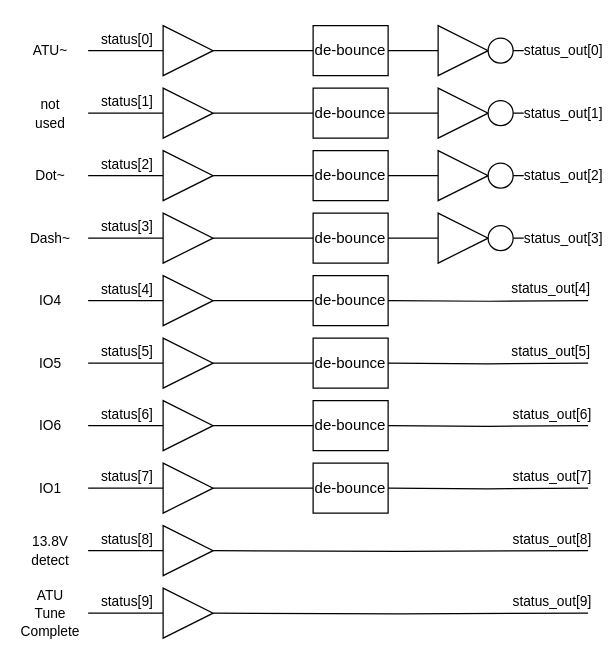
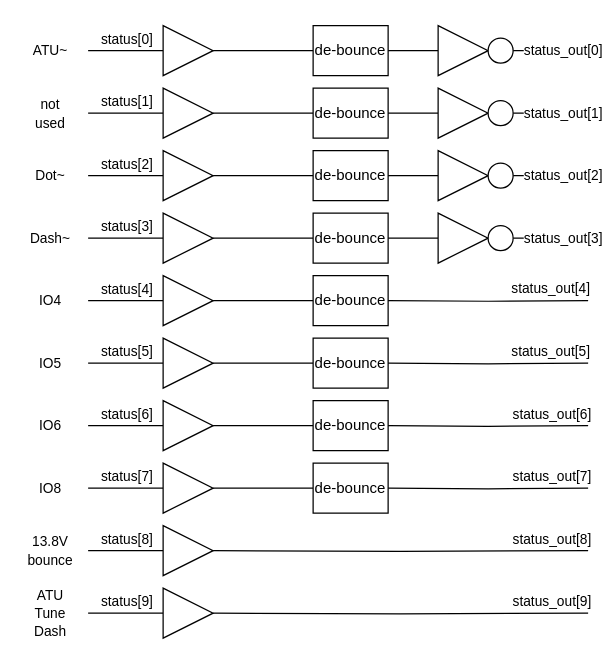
(51, 488) -> (51, 488)
(51, 551) -> (51, 551)
(51, 613) -> (51, 613)
